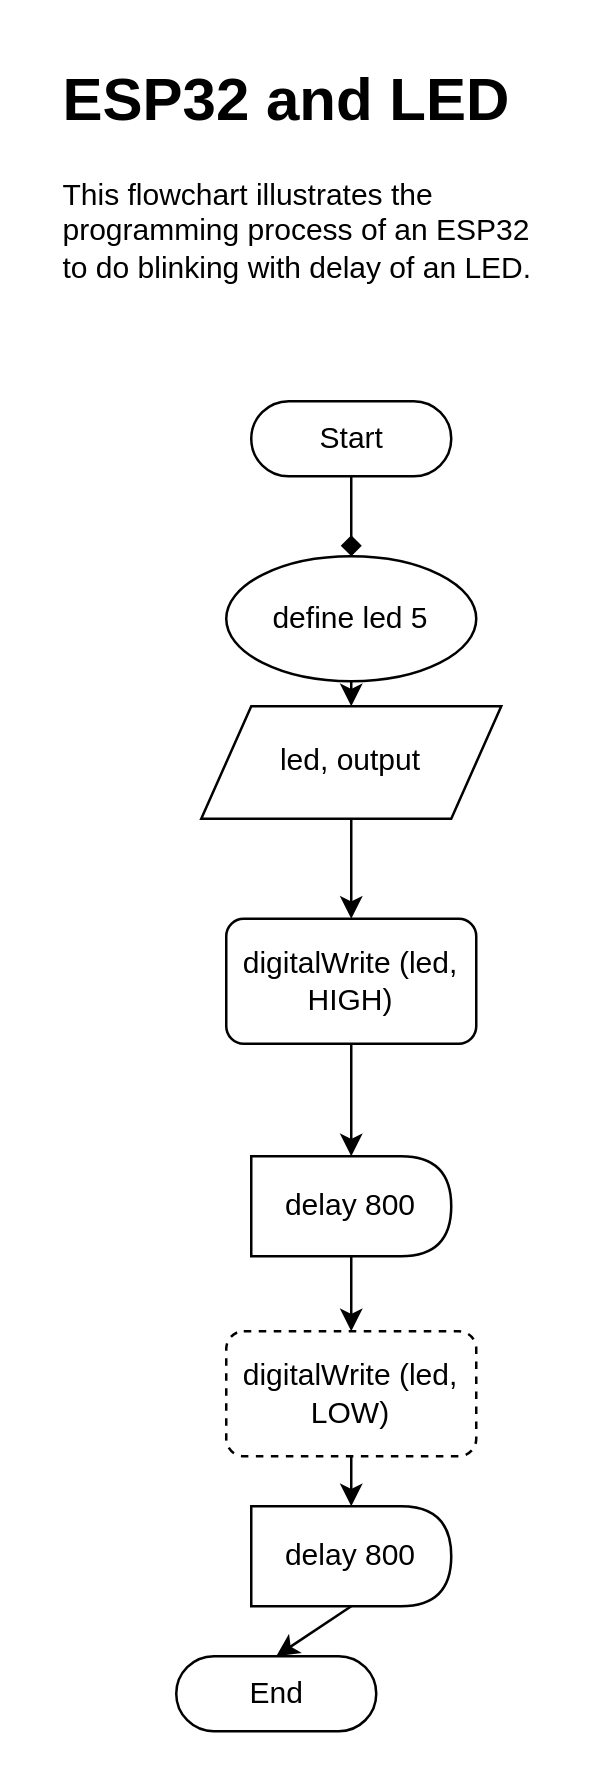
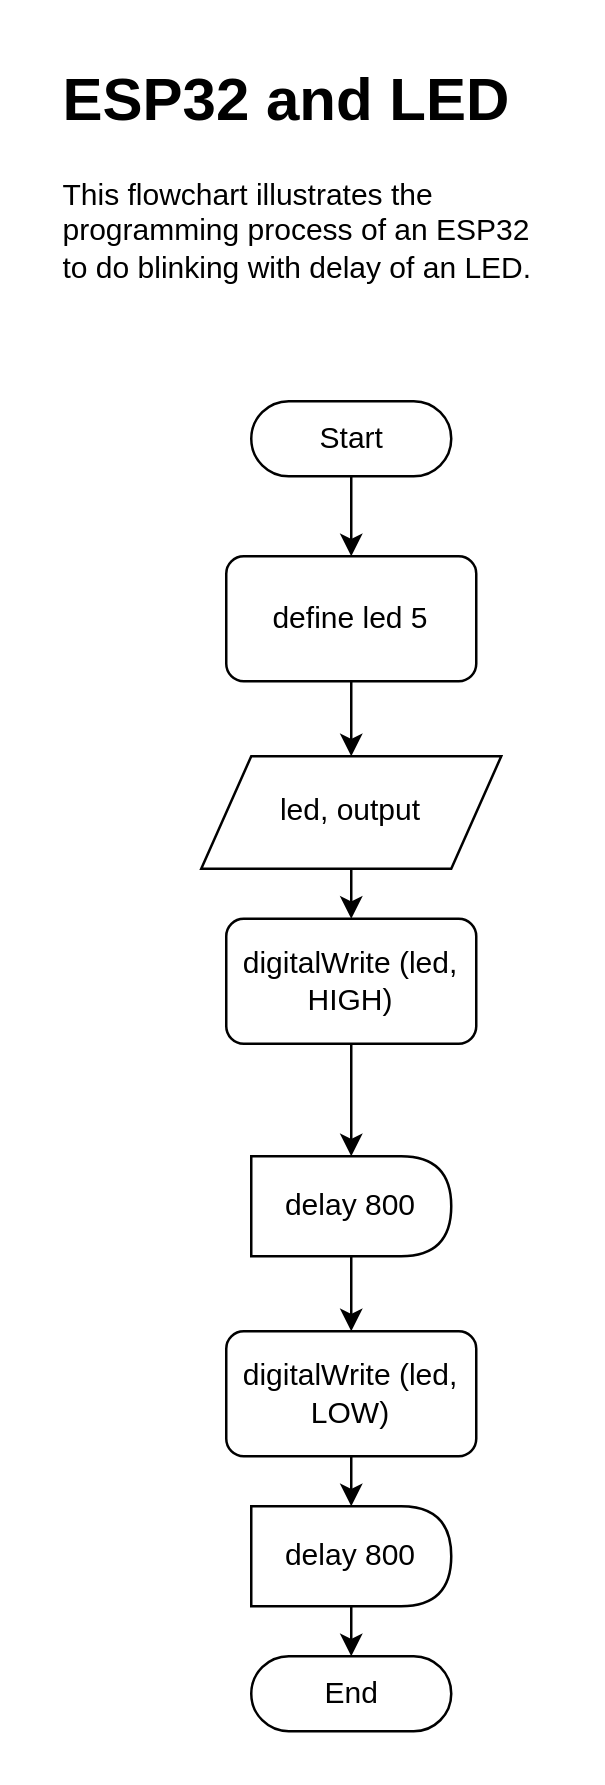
(351, 536) -> (351, 537)
(351, 619) -> (351, 619)
(351, 762) -> (351, 812)
(351, 1394) -> (351, 1394)
(276, 1694) -> (351, 1694)
